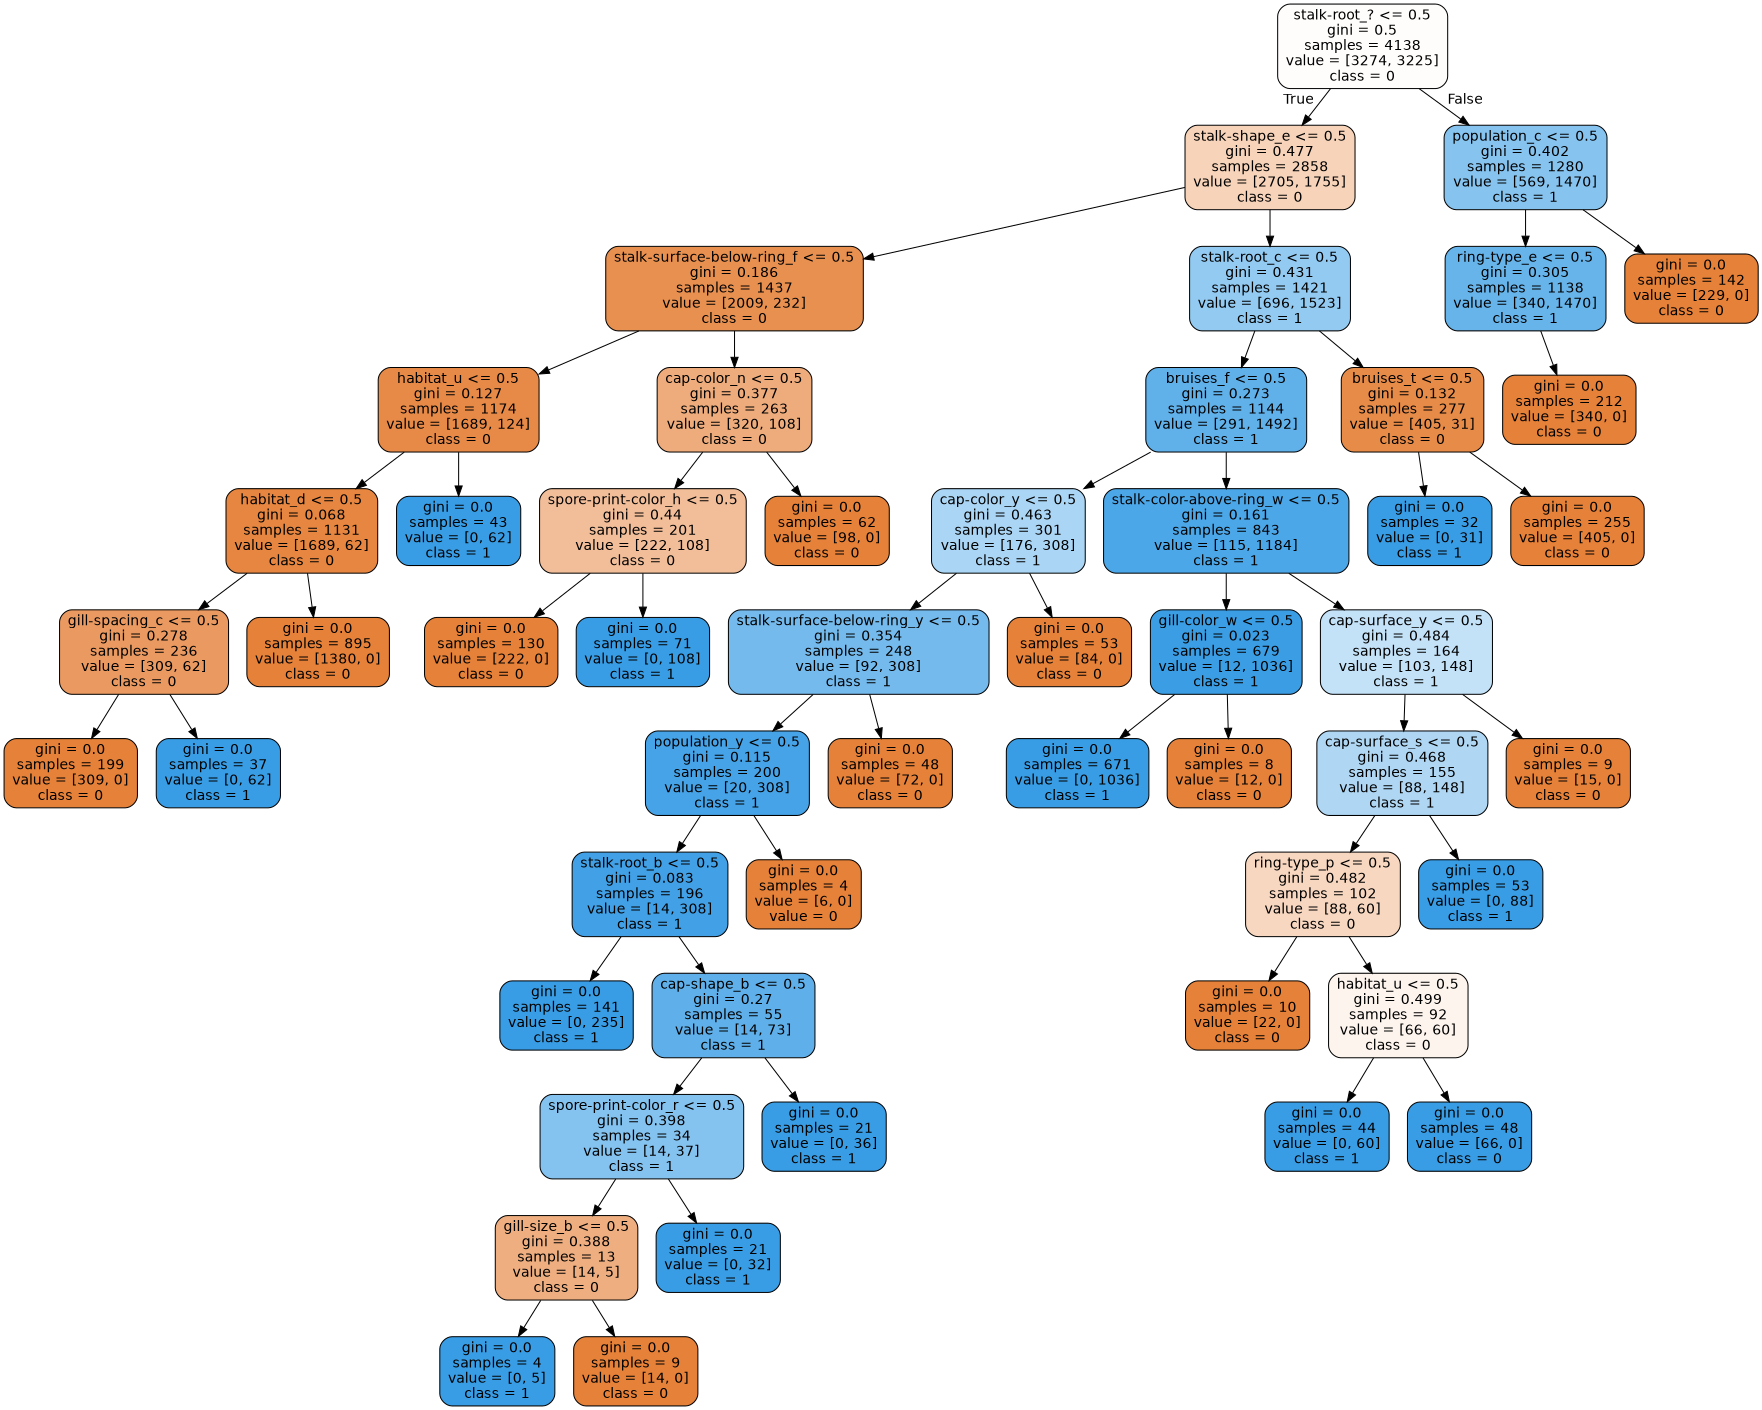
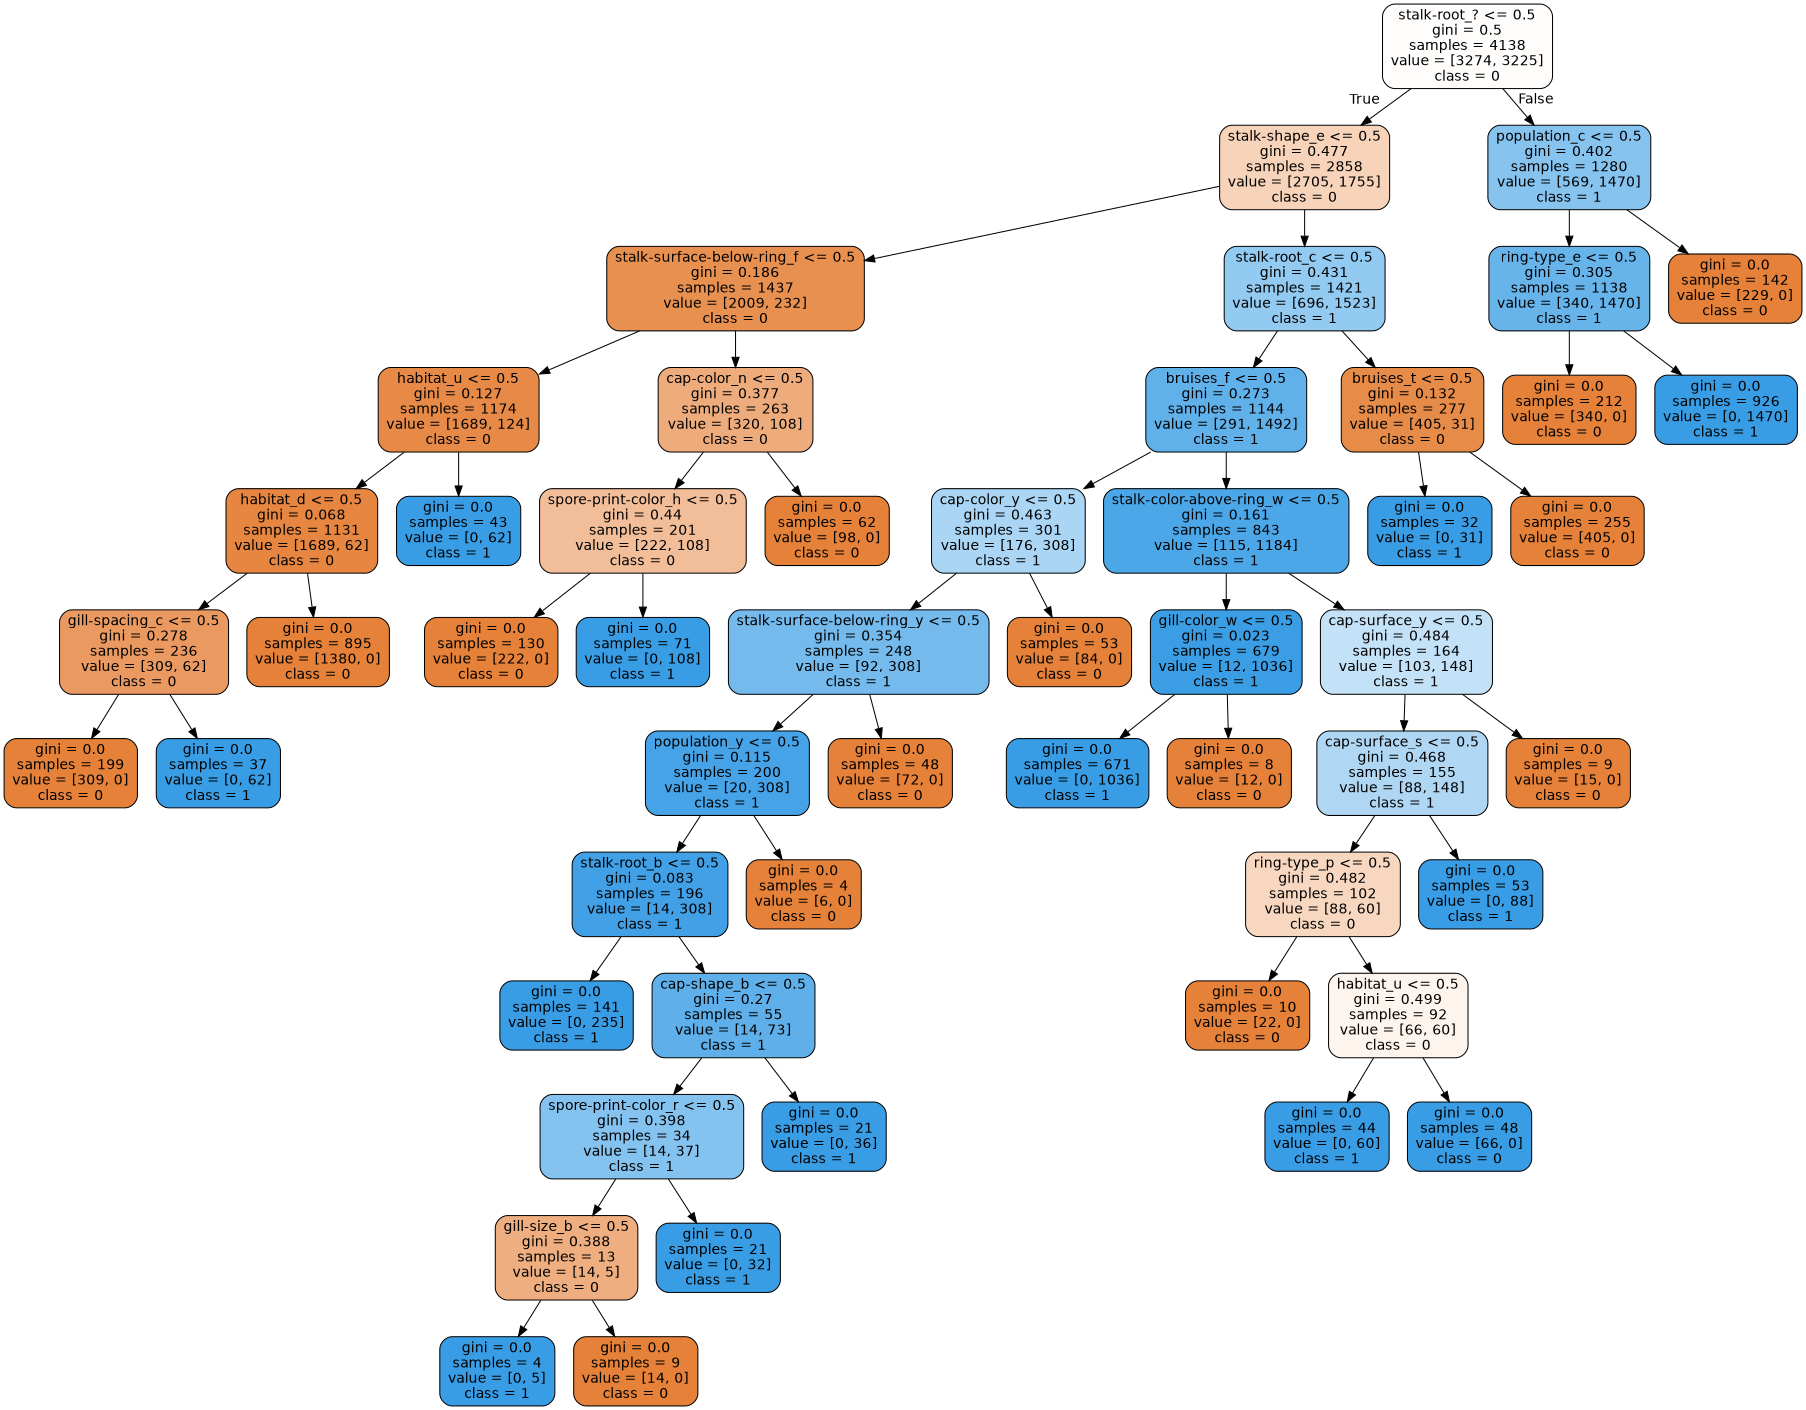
none -> (1726, 410)
(804, 894) -> (804, 894)
